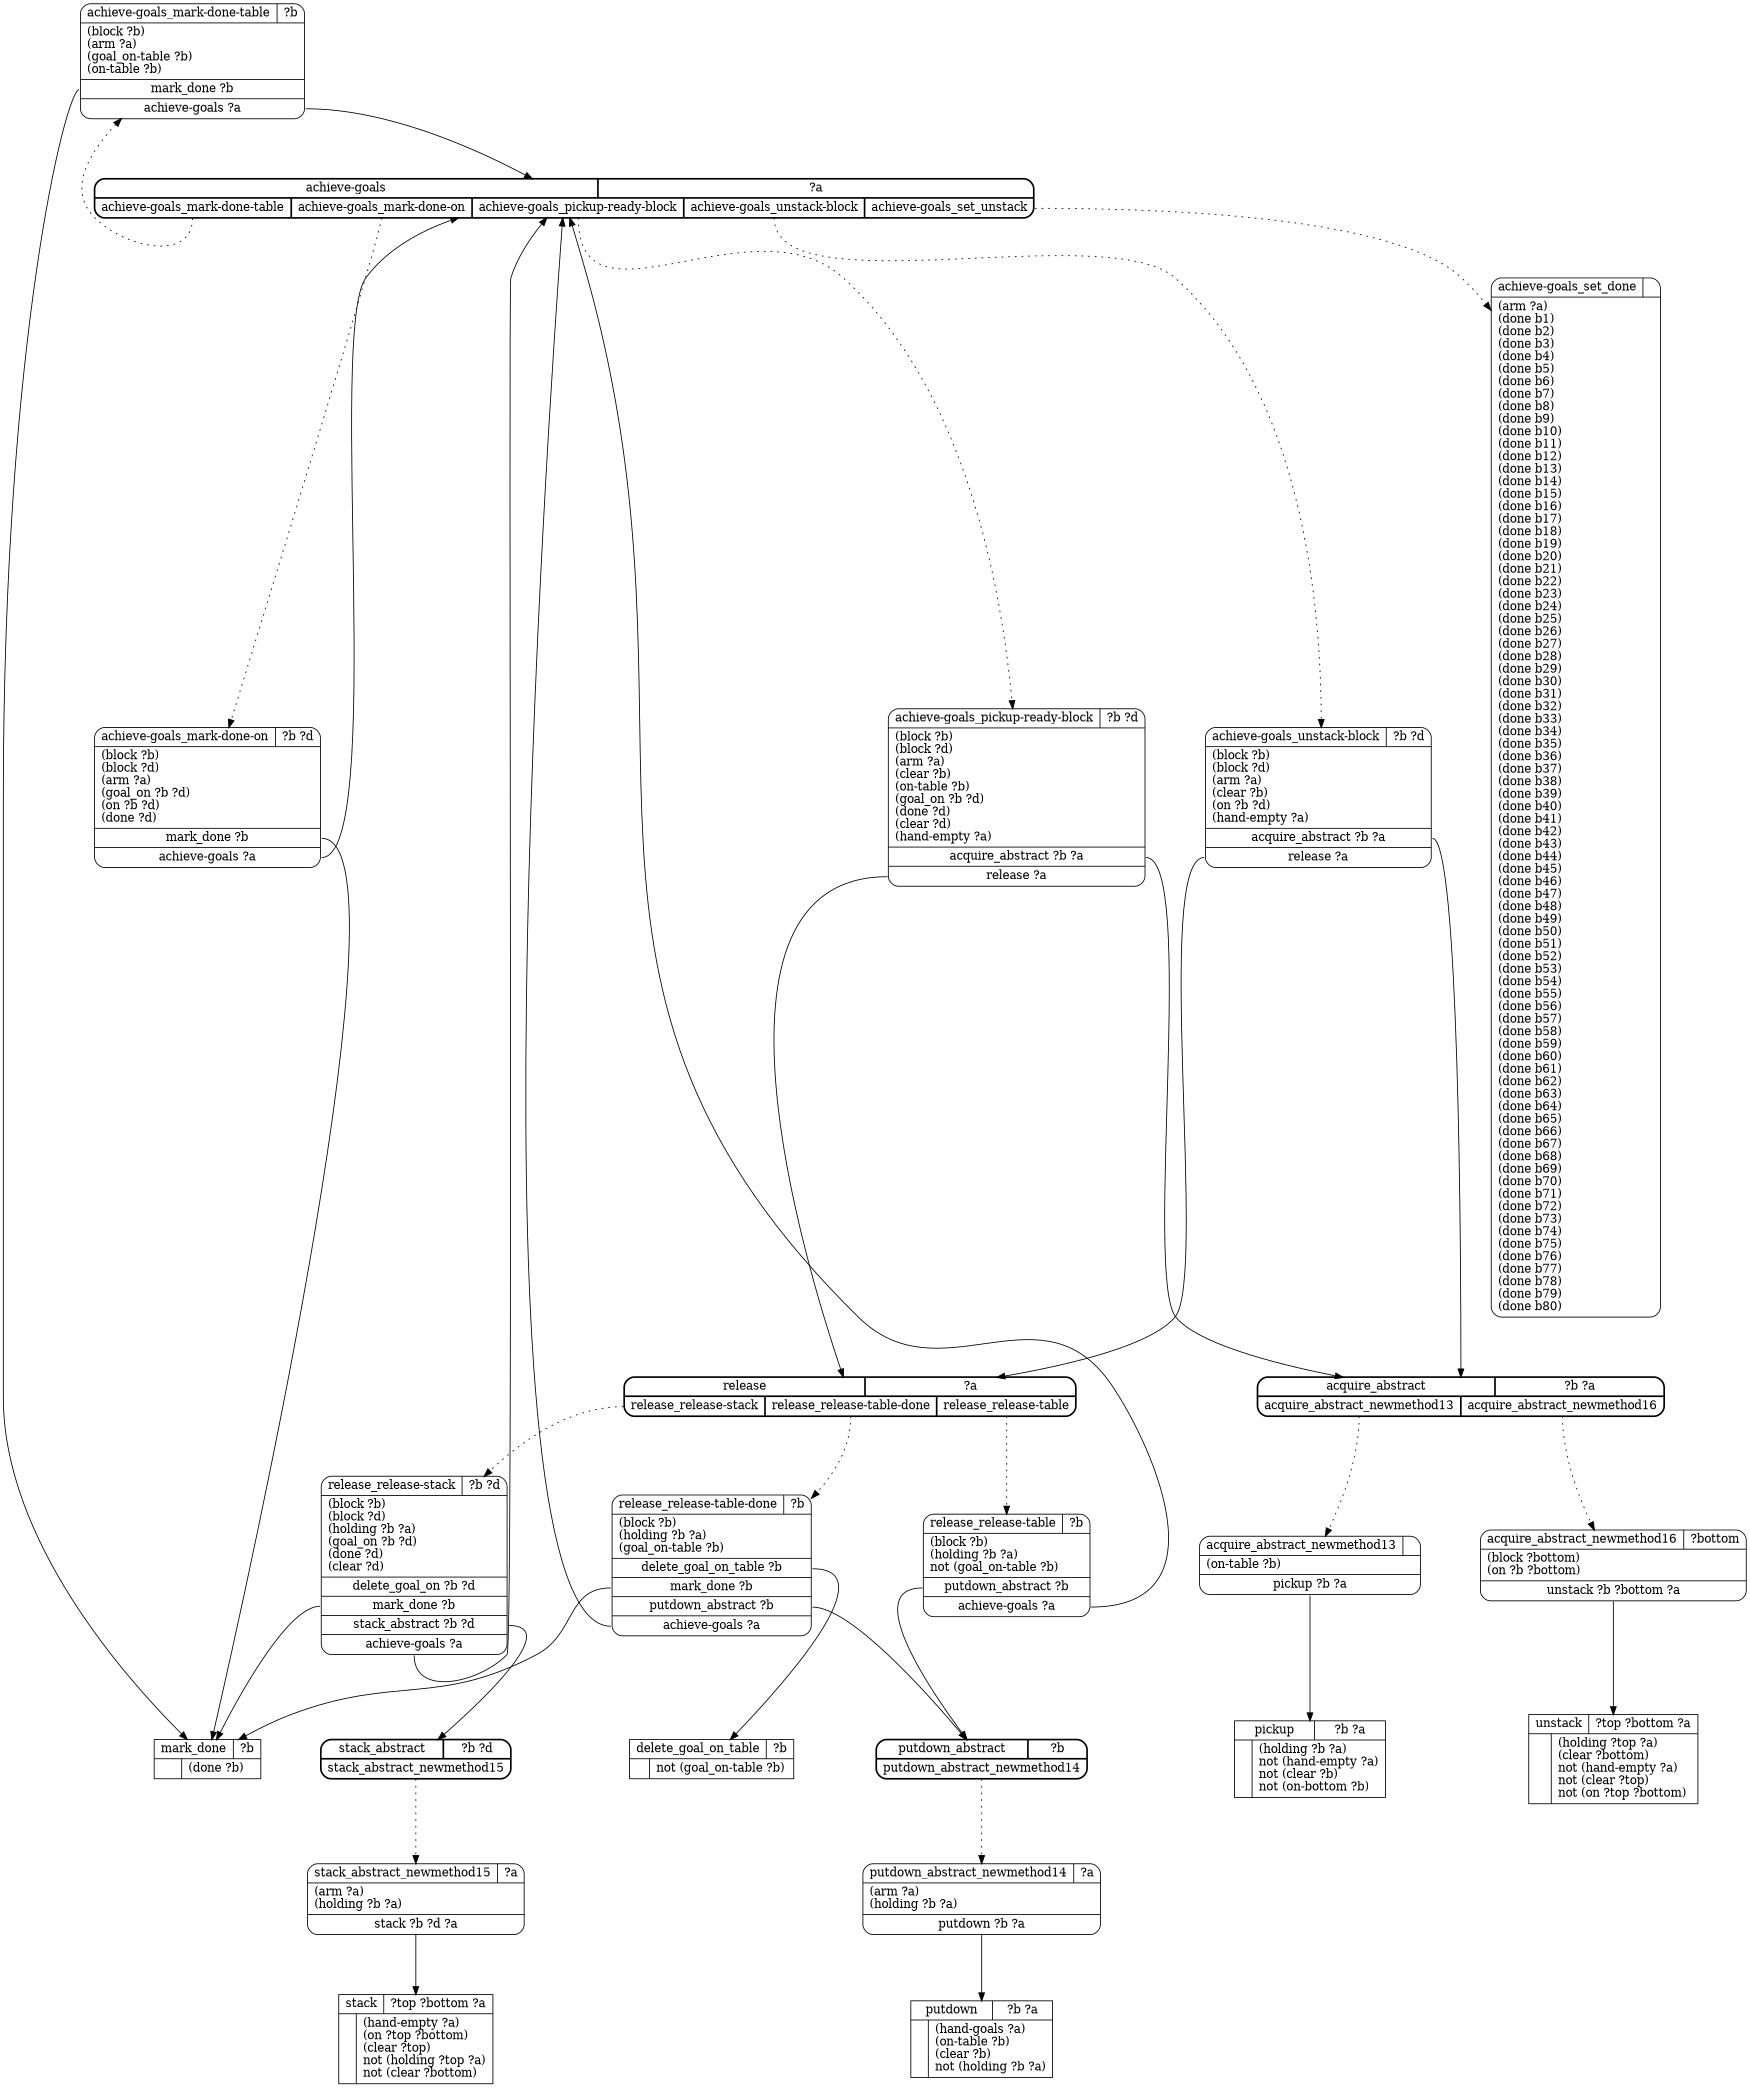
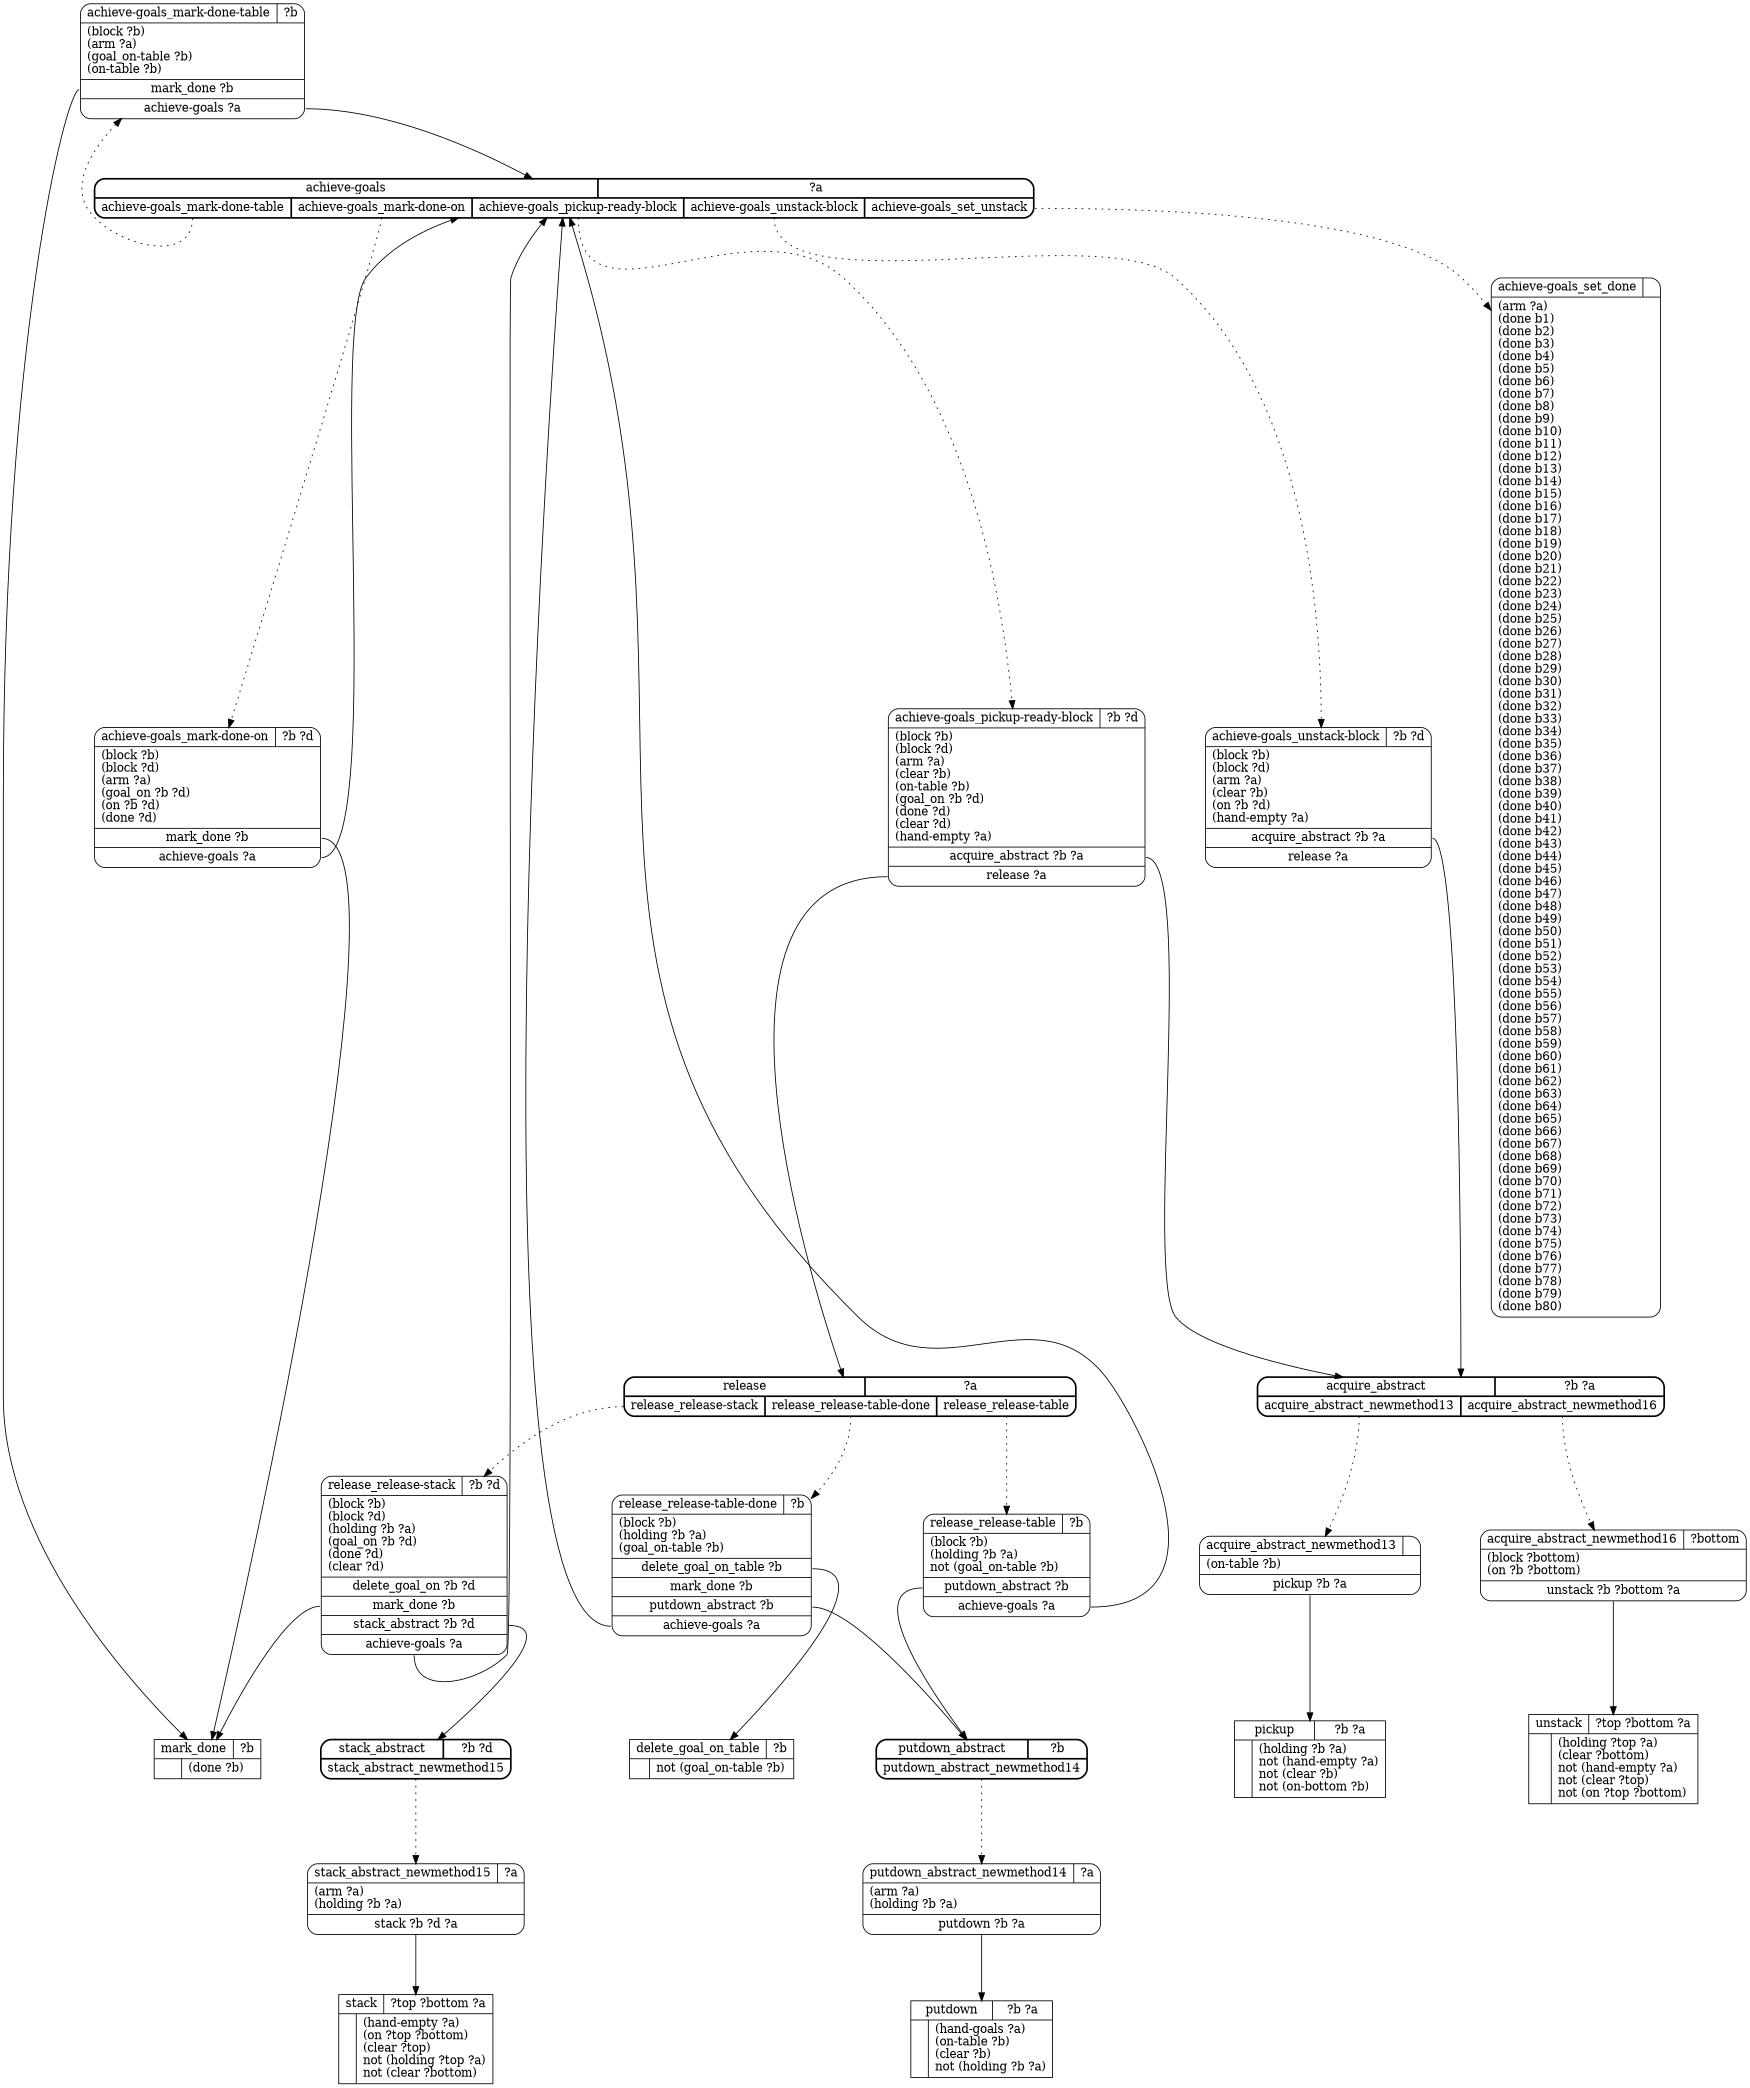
(1186, 1176) -> none
(442, 1686) -> none
